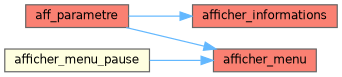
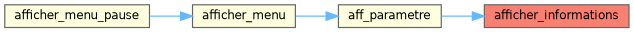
(77, 16) -> (390, 16)
(165, 37) -> (311, 16)
(265, 60) -> (244, 16)
